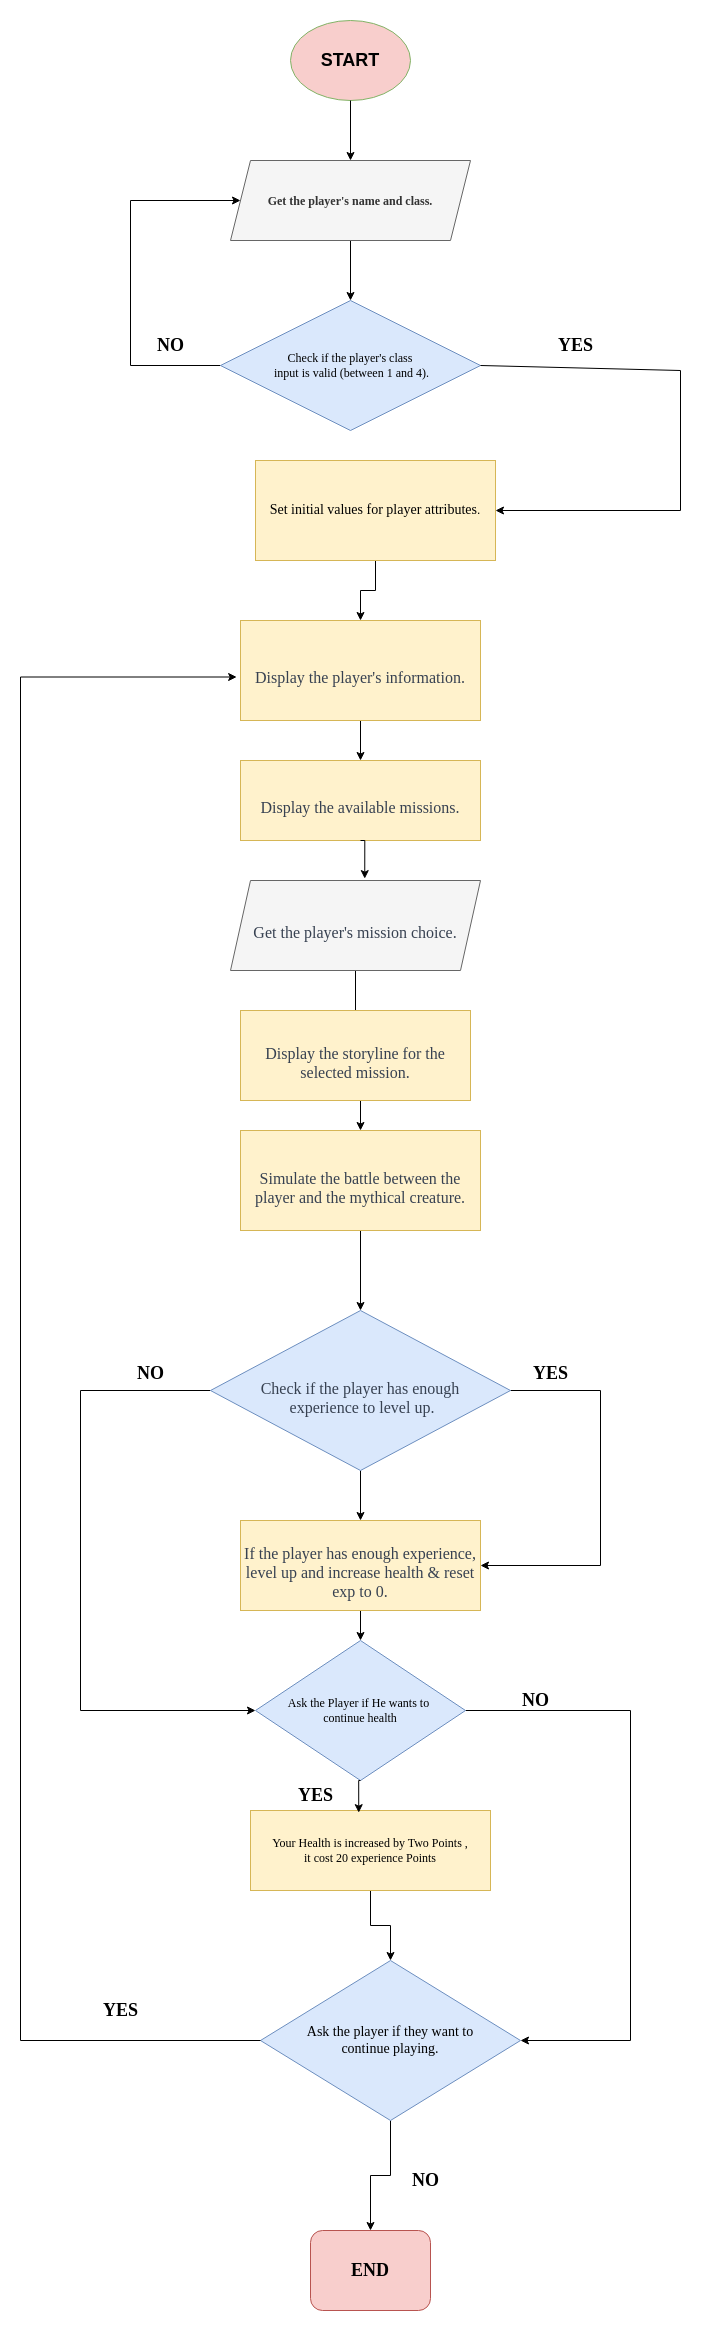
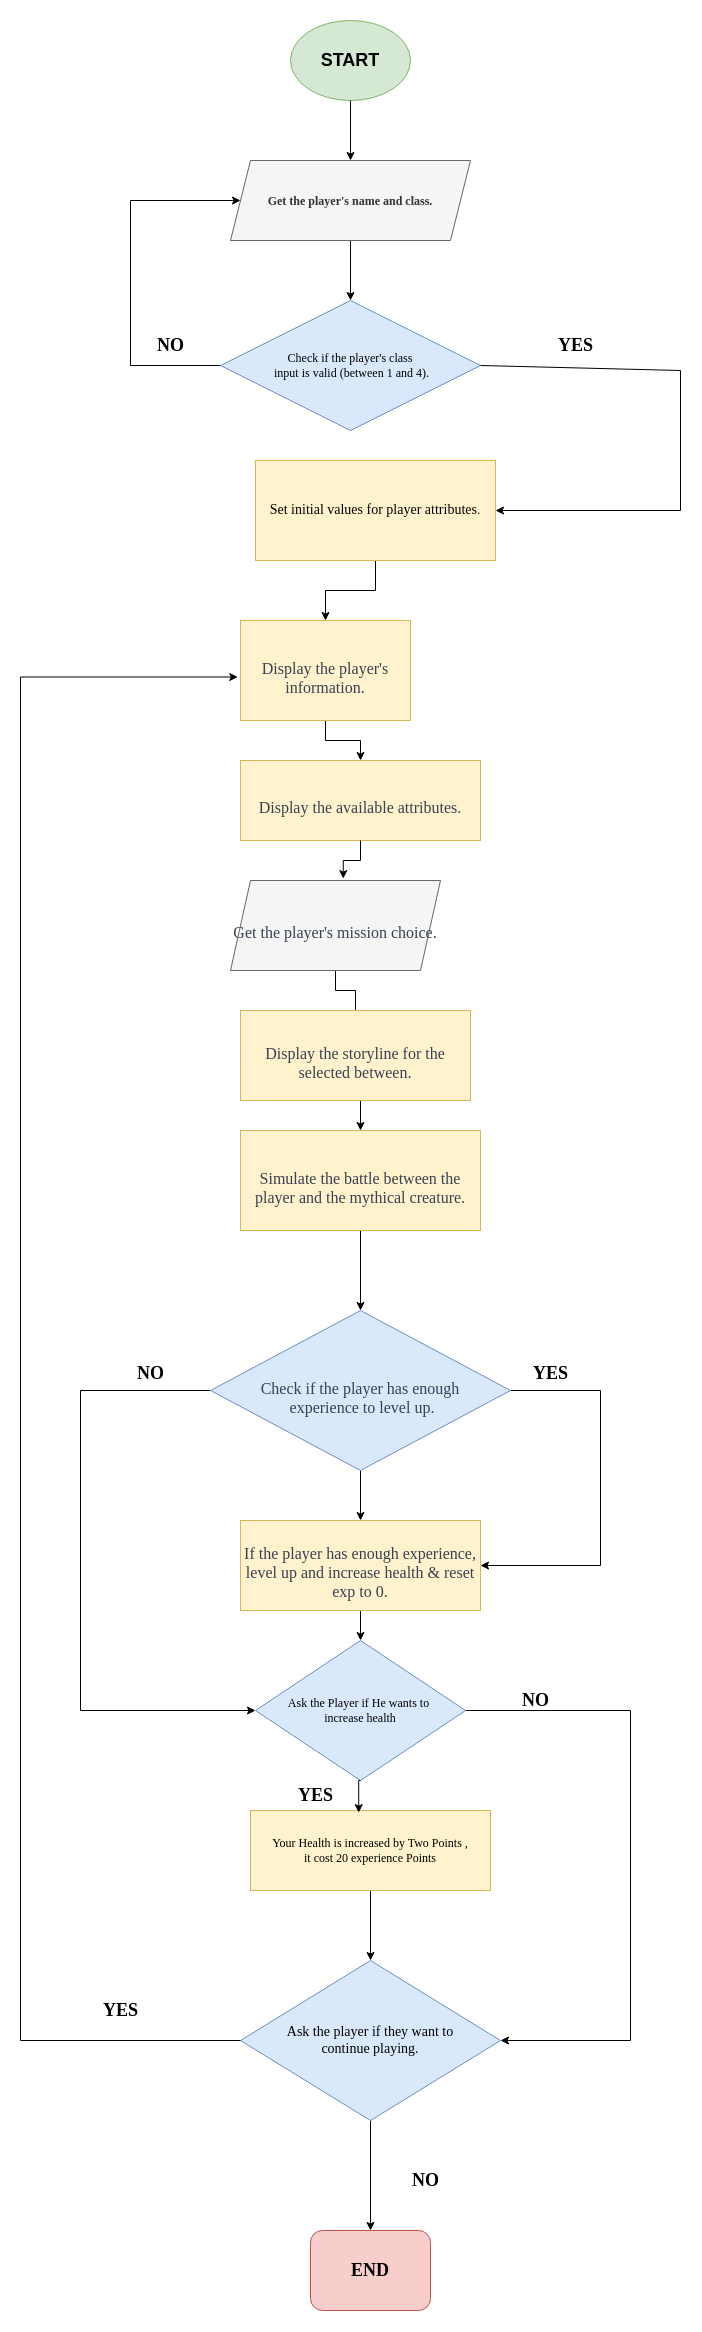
(351, 61) -> (351, 61)
(361, 671) -> (326, 671)
(361, 801) -> (361, 801)
(356, 926) -> (336, 926)
(356, 1056) -> (356, 1056)
(361, 1711) -> (361, 1711)
(391, 2041) -> (371, 2041)
